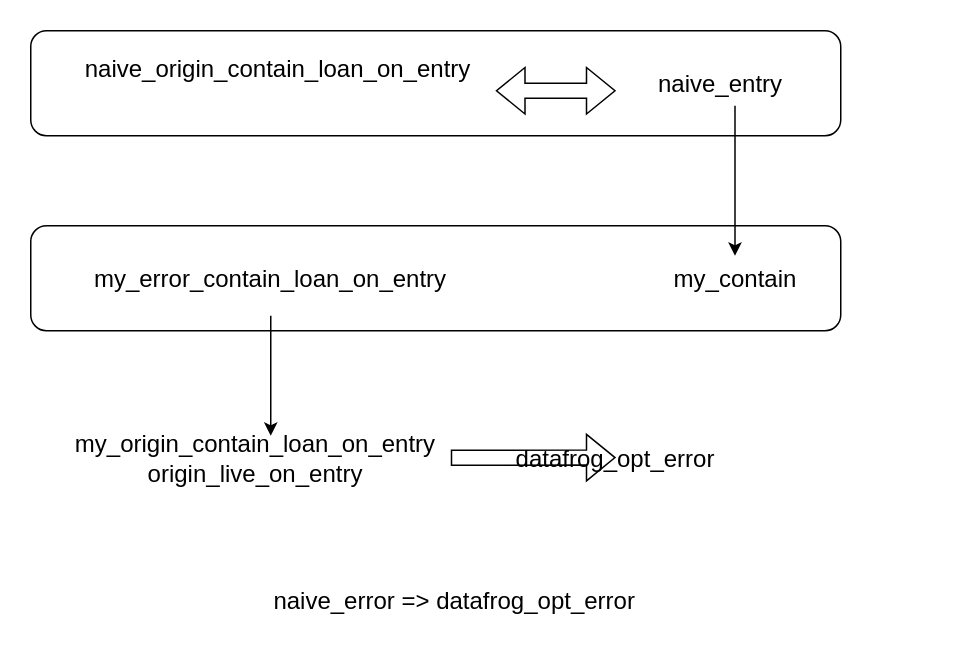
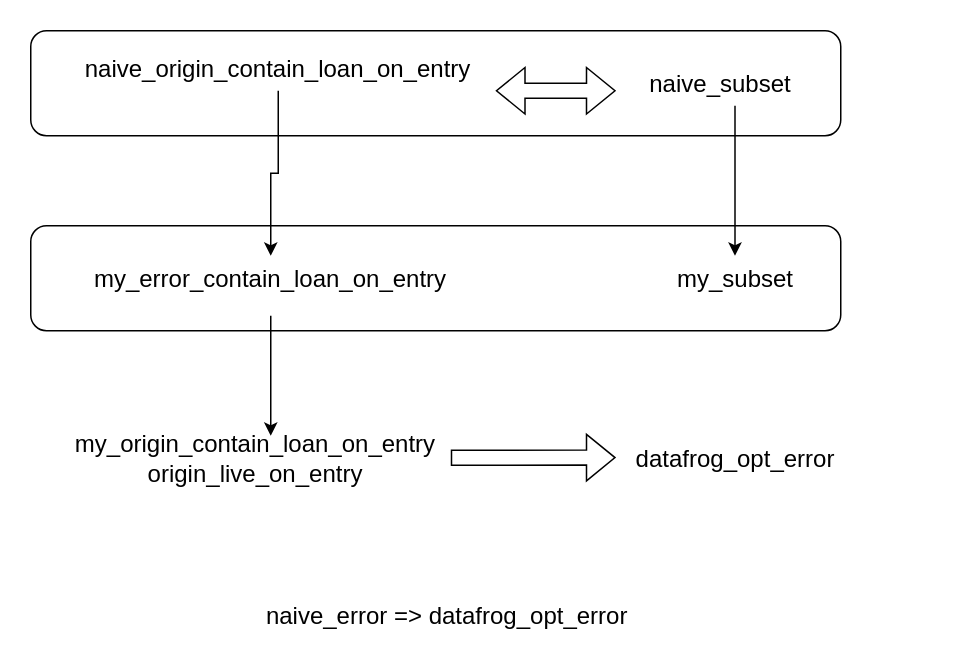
(721, 83) -> (721, 83)
none -> (278, 171)
(736, 278) -> (736, 278)
(616, 458) -> (736, 458)
(458, 601) -> (451, 616)
